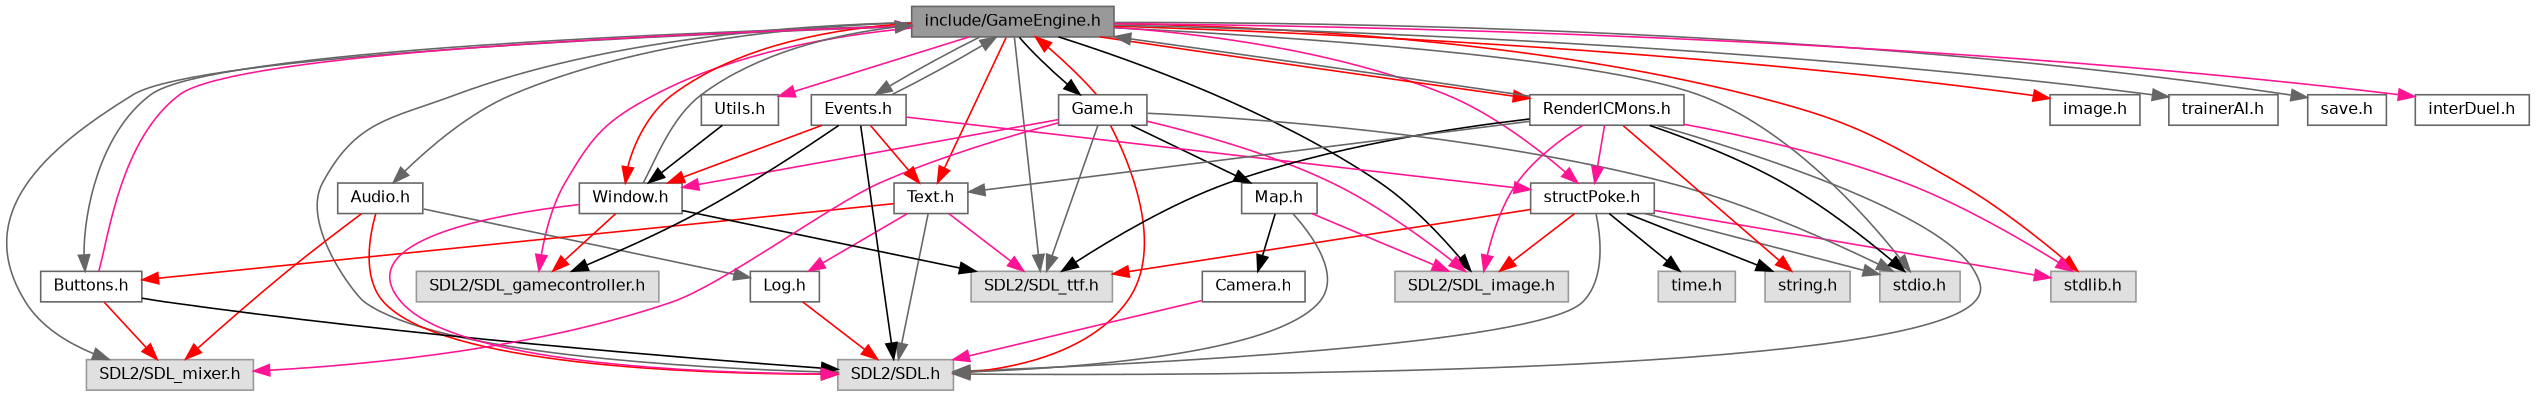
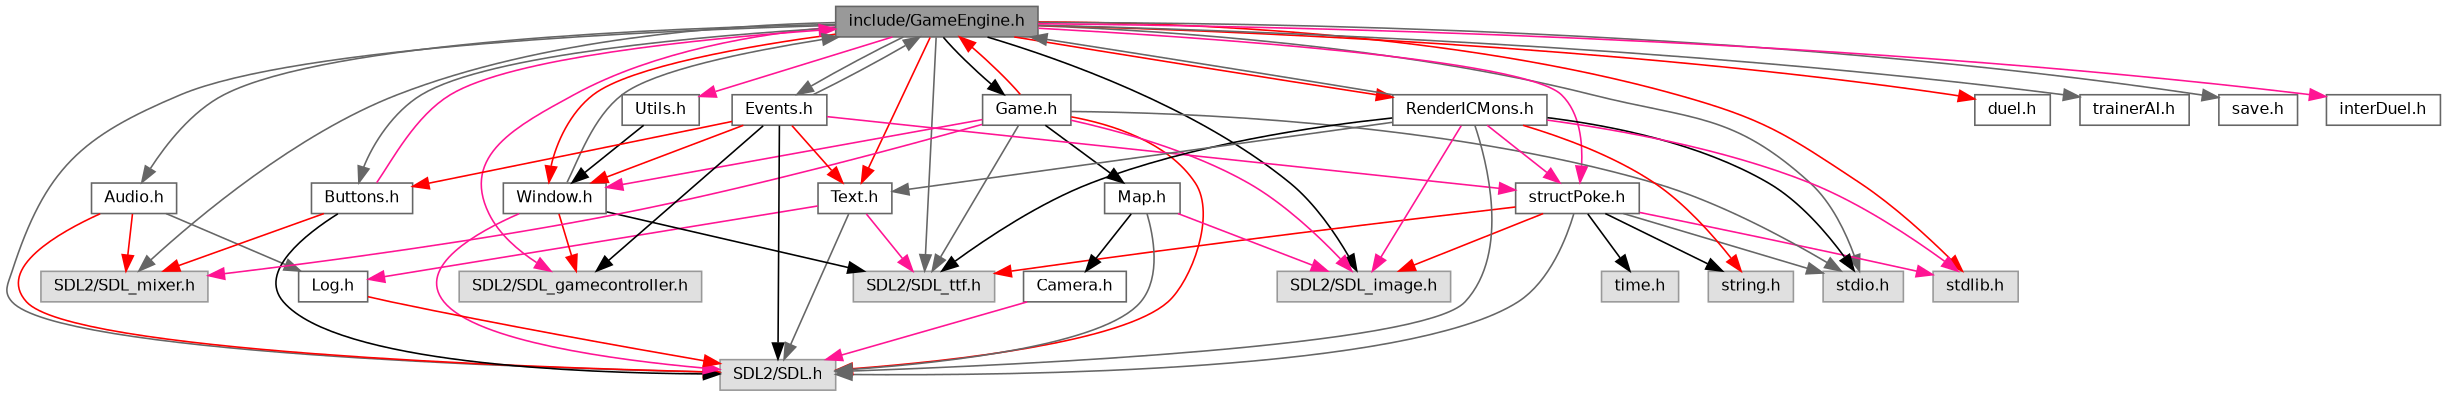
(2095, 110) -> (2013, 110)
(526, 241) -> (596, 149)
